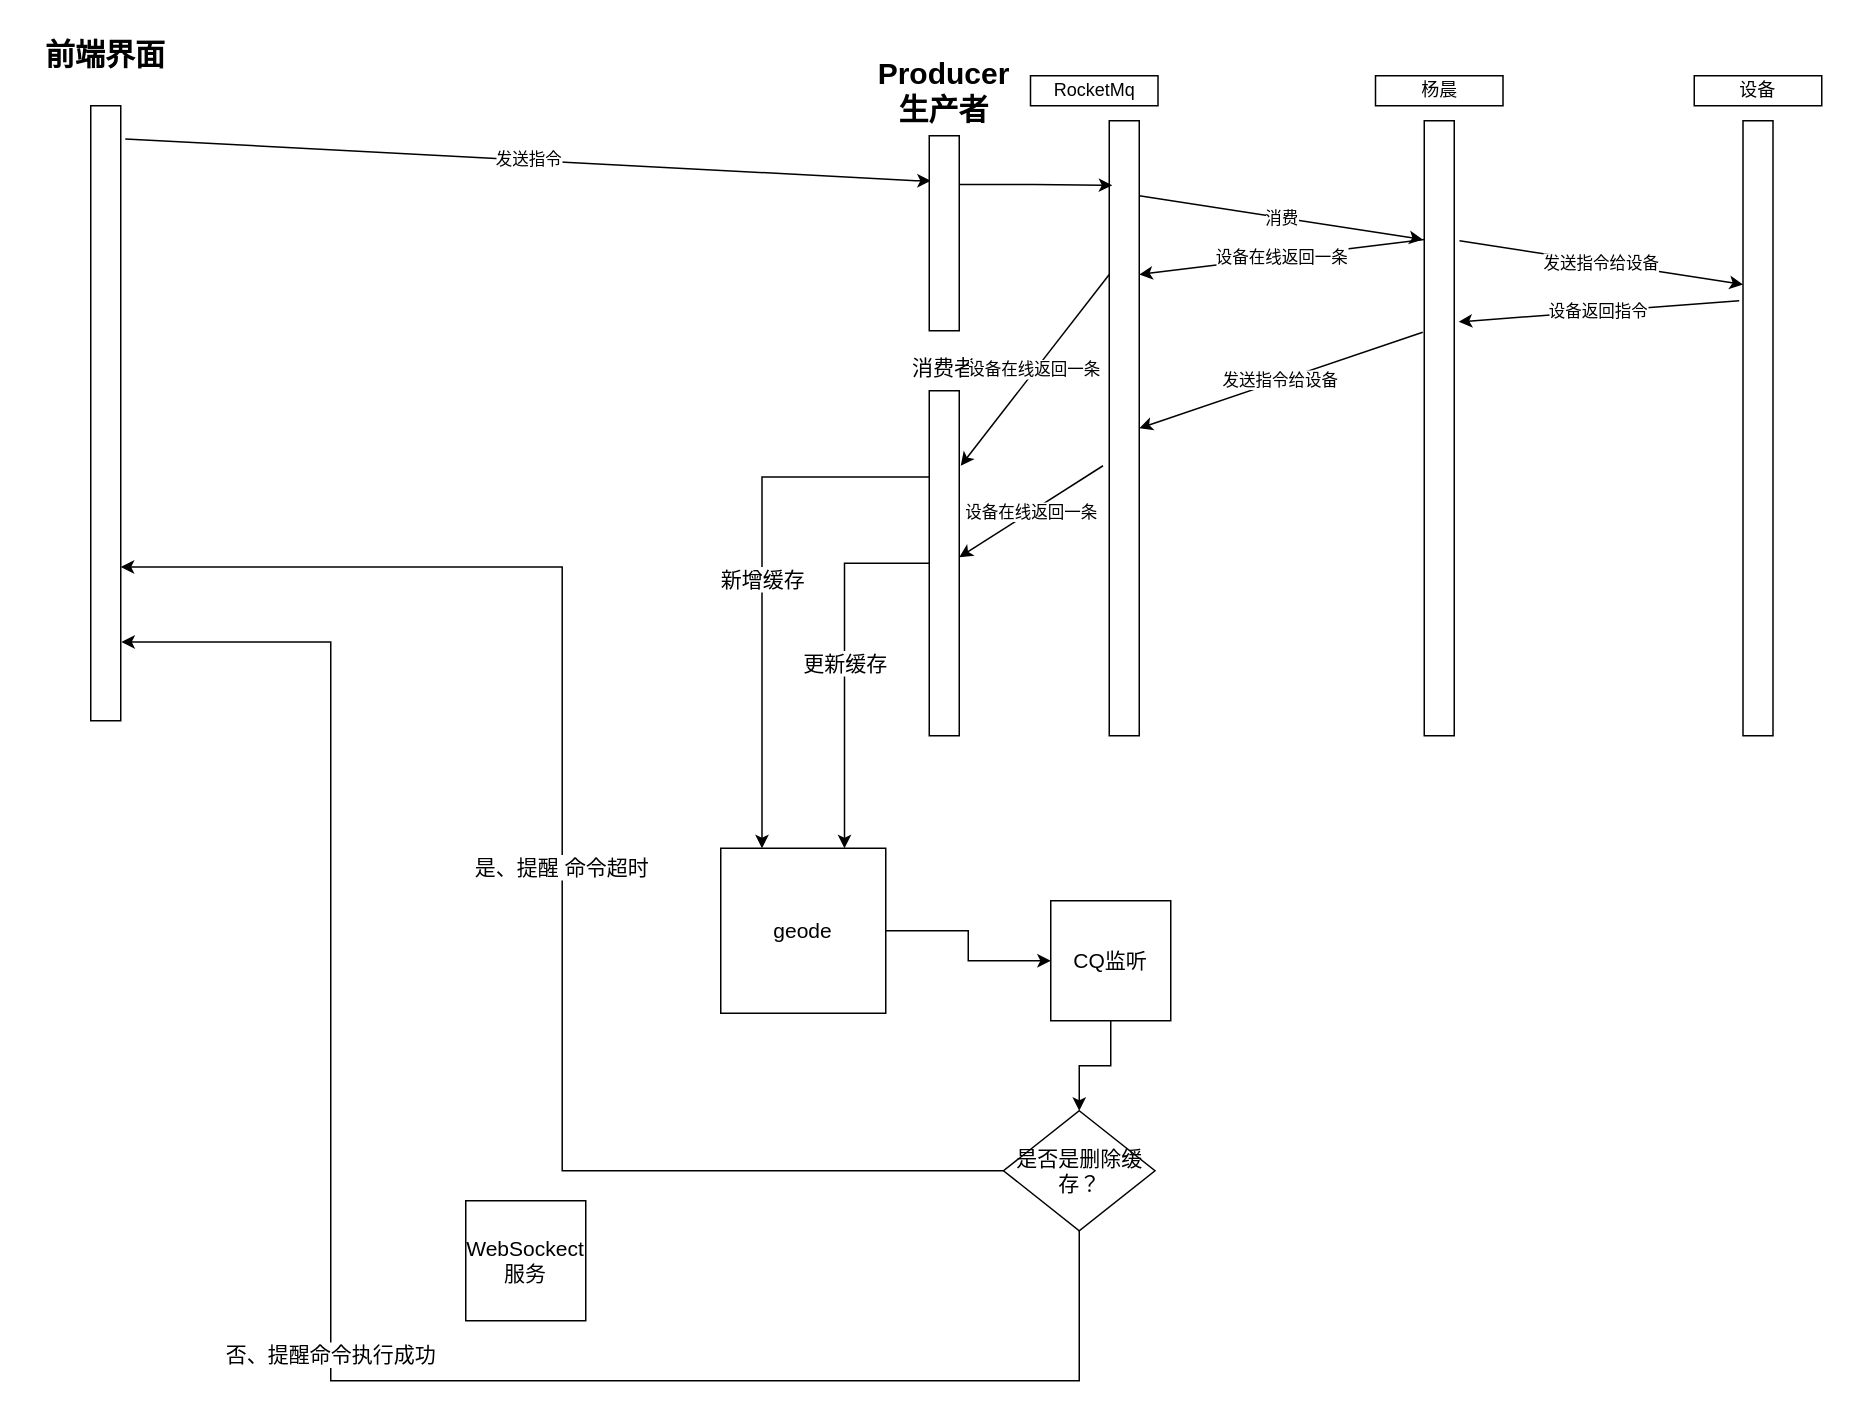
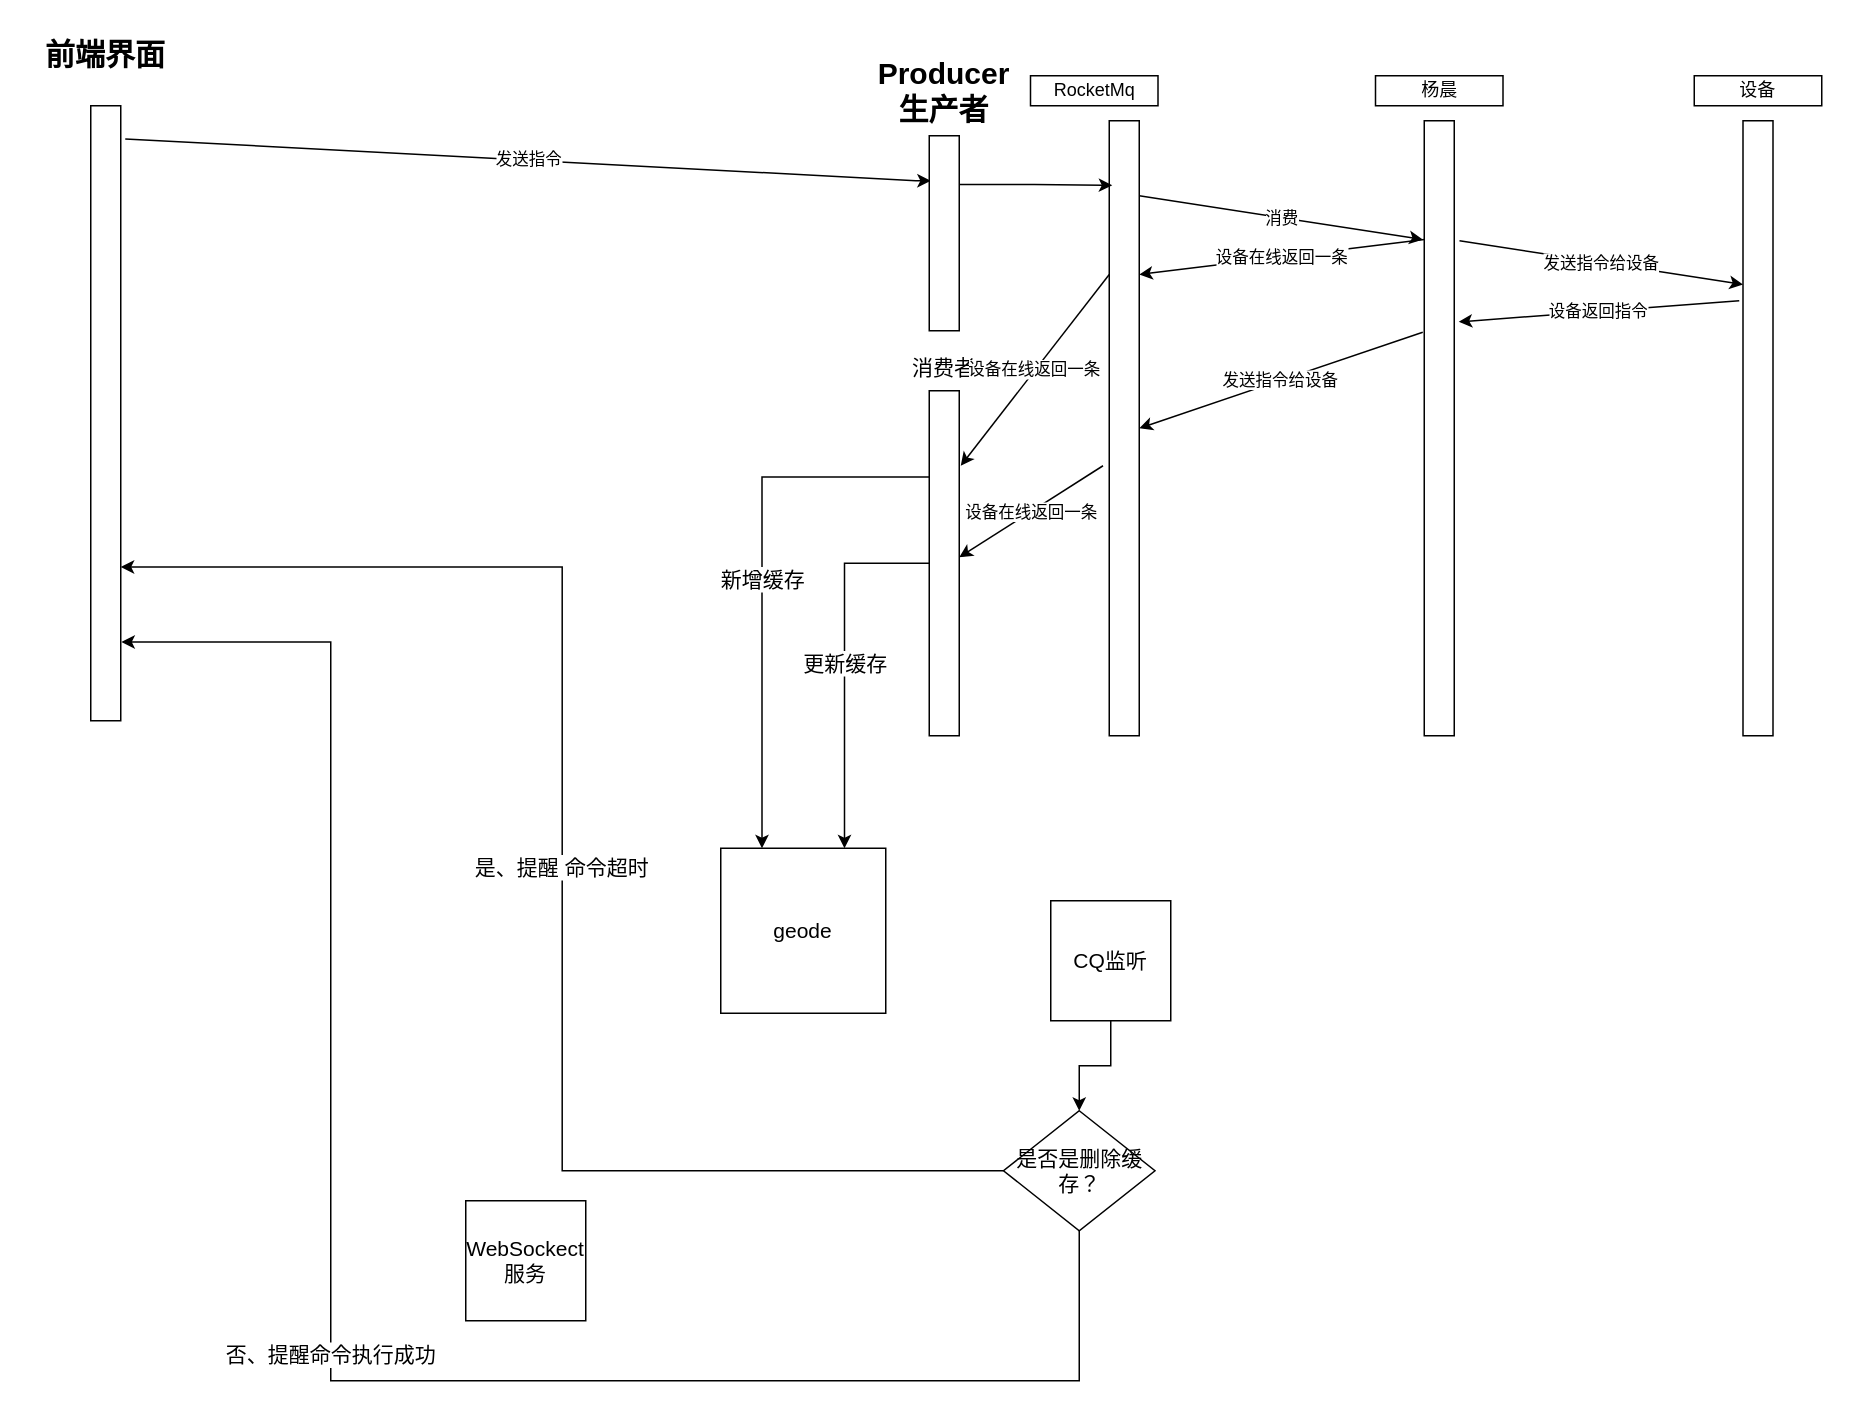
(968, 941) -> none
